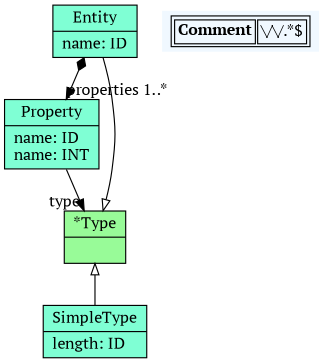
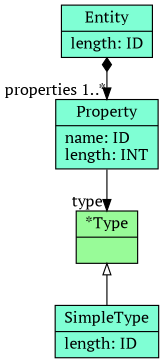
(241, 31) -> none
(95, 44) -> (107, 44)
(115, 128) -> none
(52, 155) -> (107, 155)
